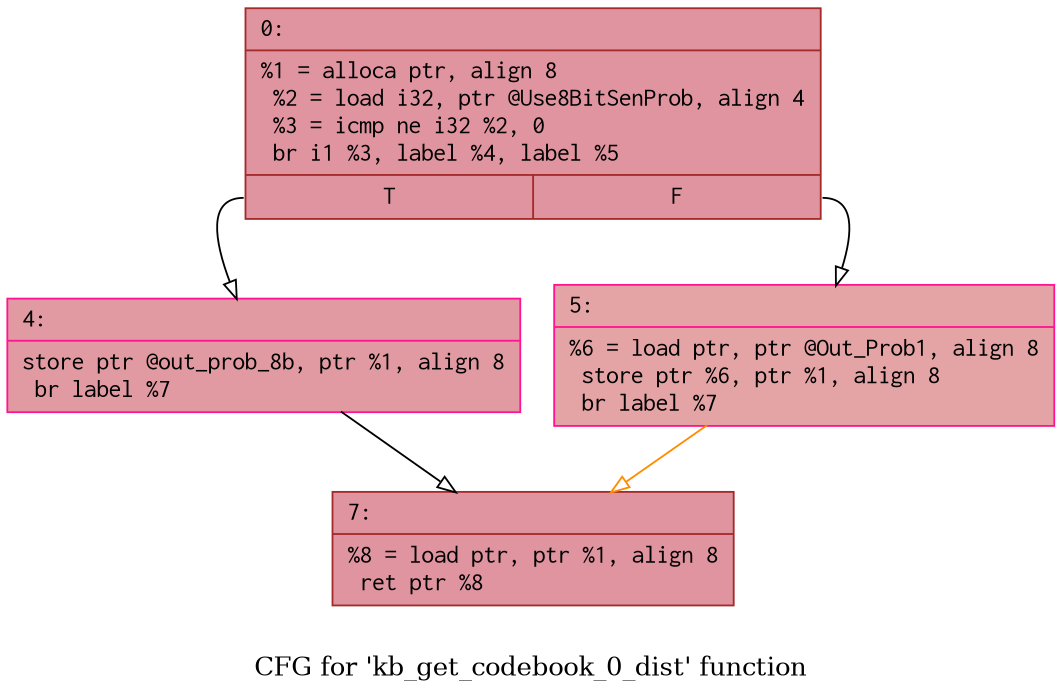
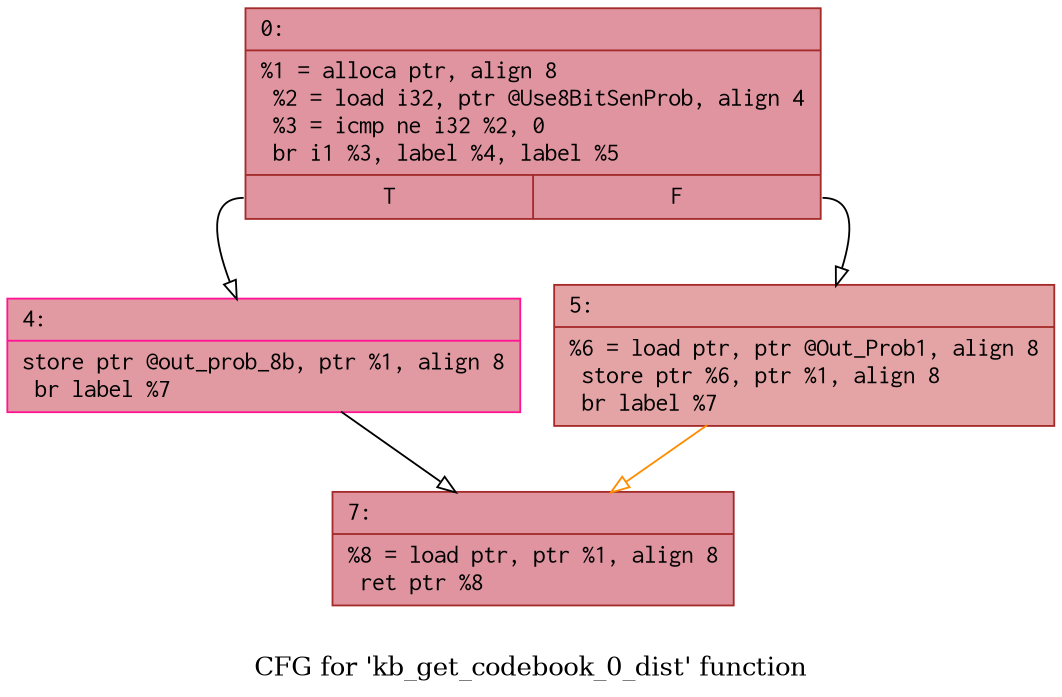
(804, 355) -> (804, 355)
